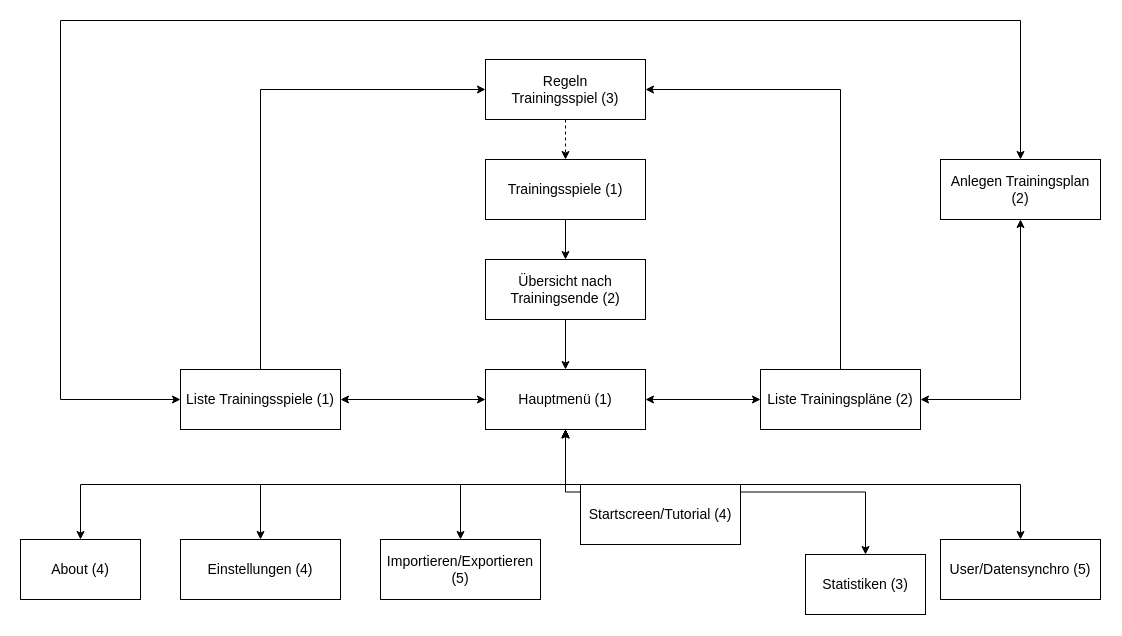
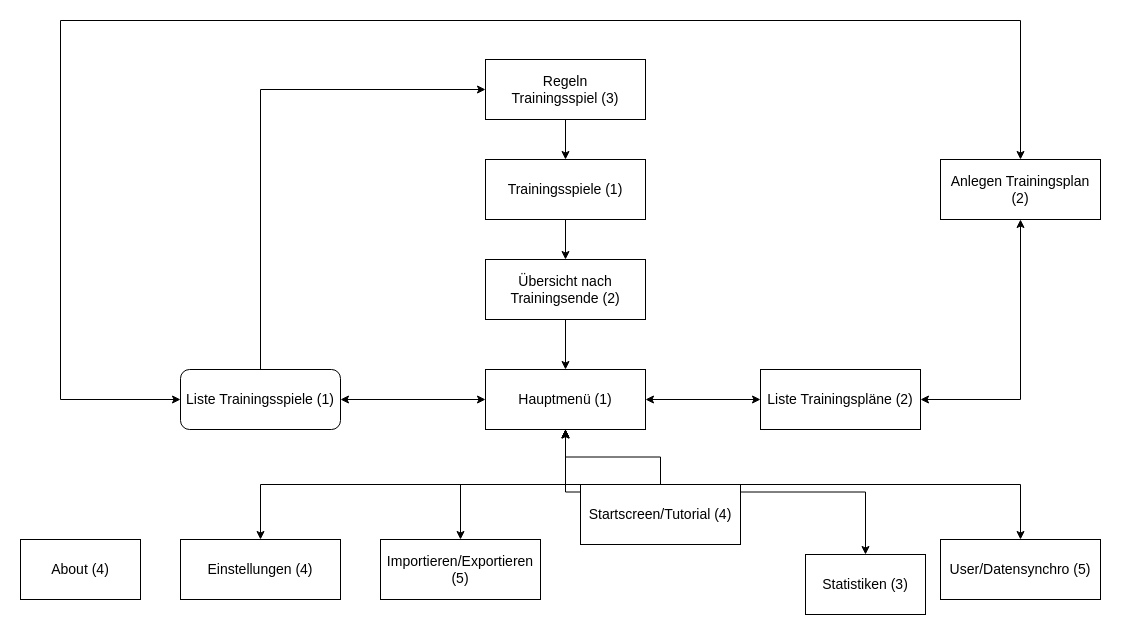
(566, 135) -> (566, 135)
(841, 136) -> none
(261, 400) -> (261, 400)
none -> (627, 457)
(146, 485) -> none
